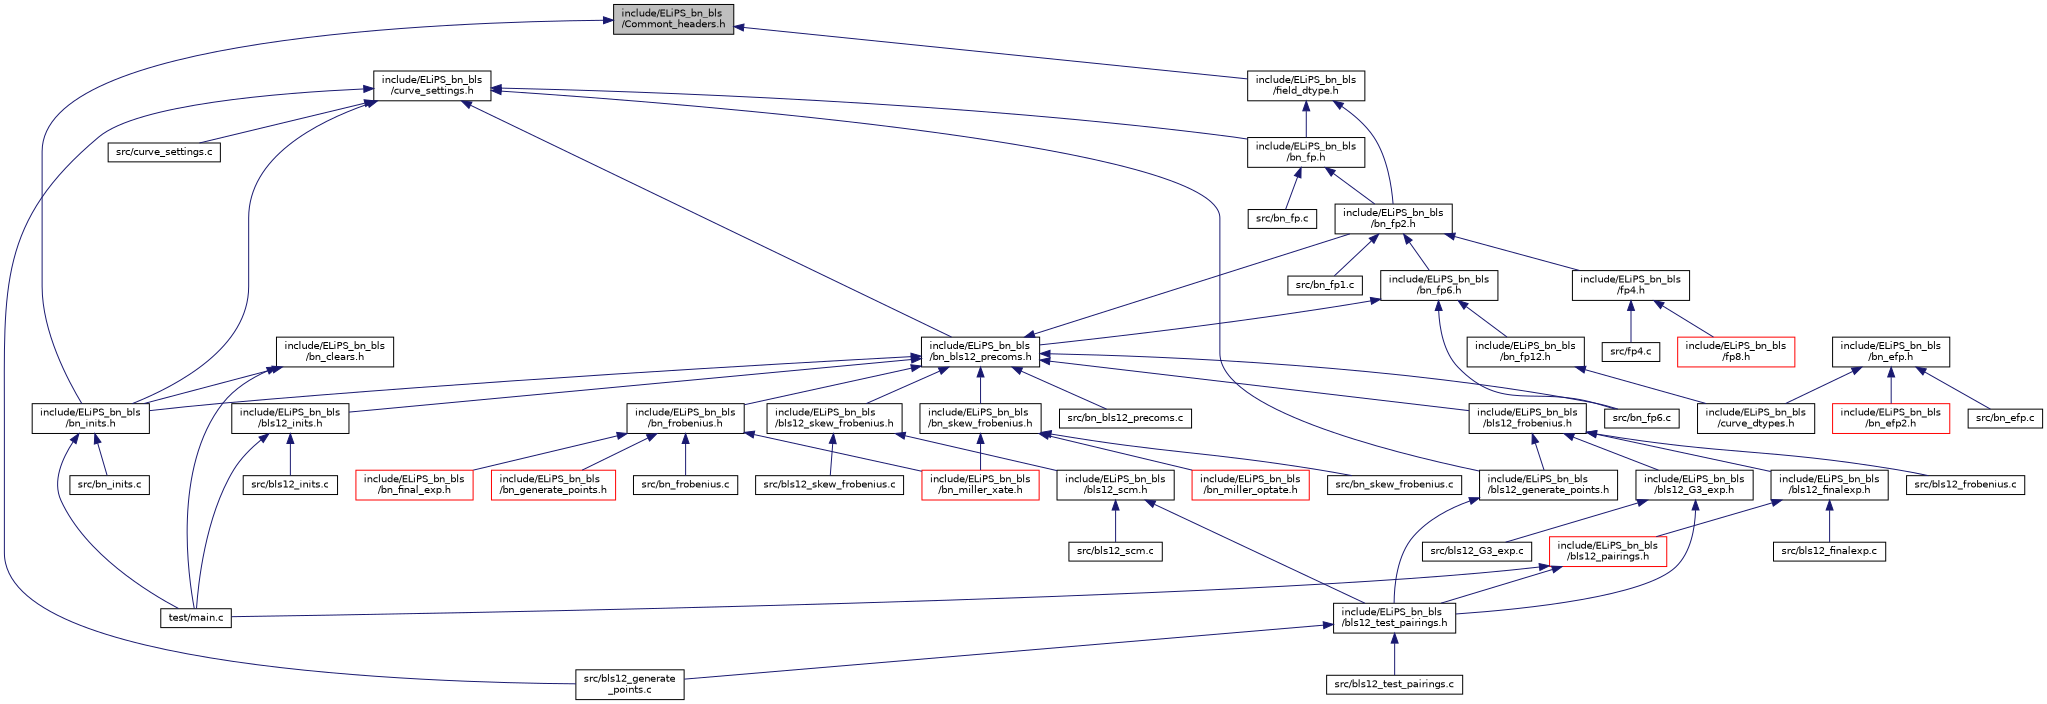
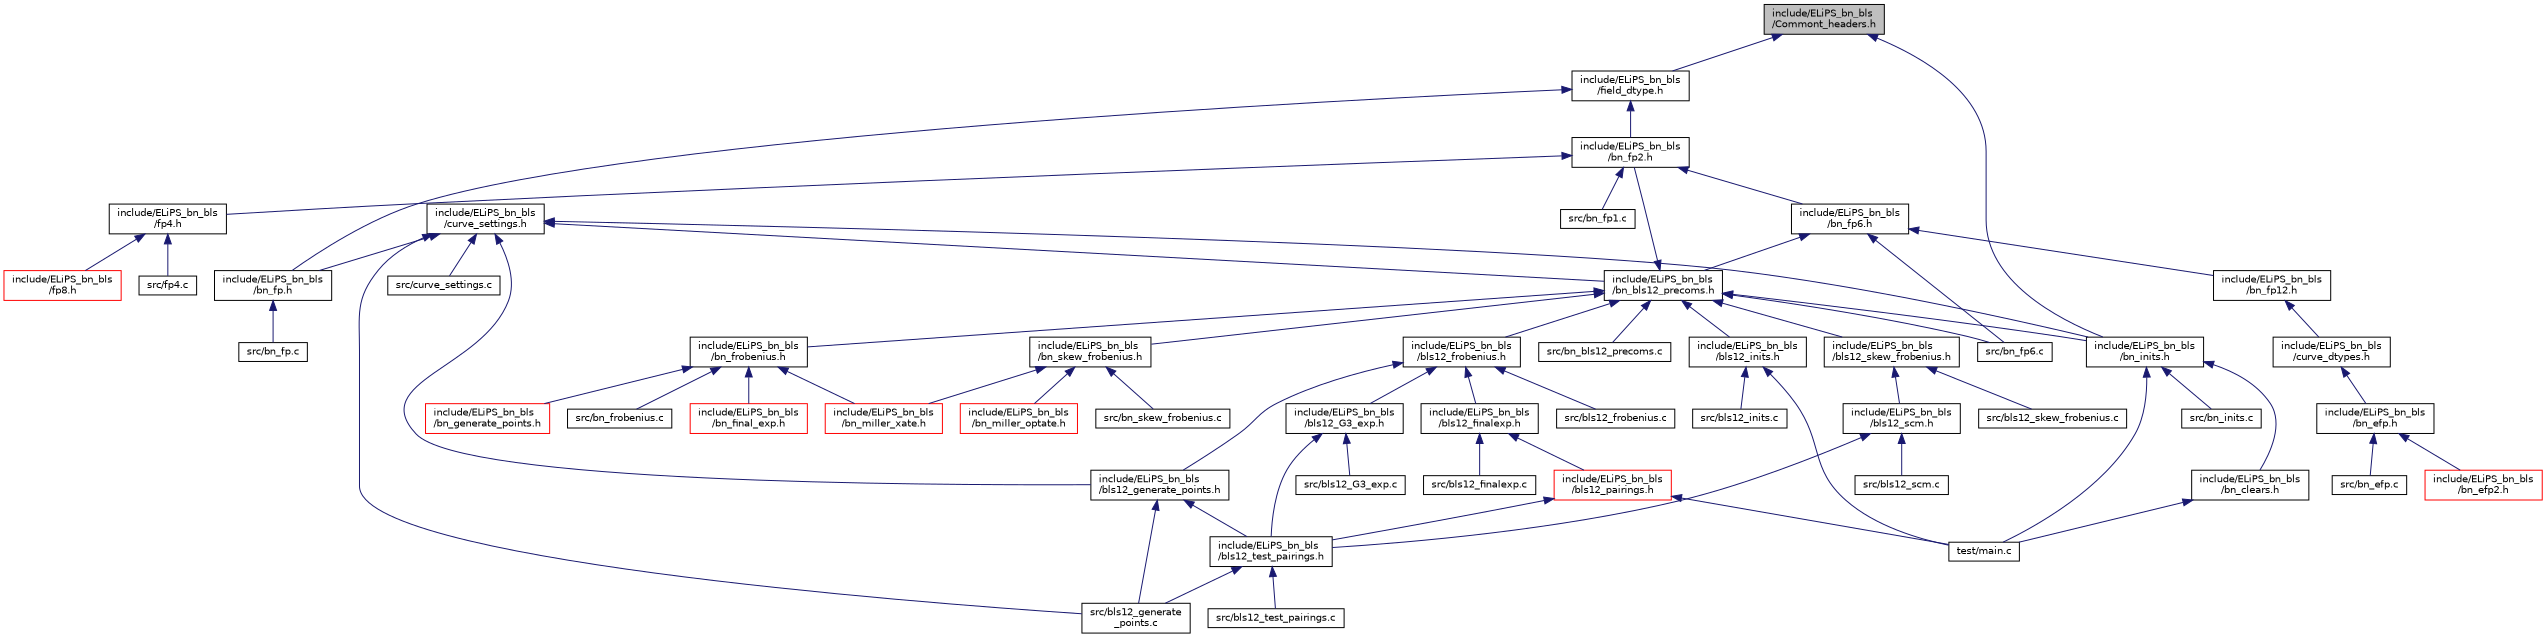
(1354, 189) -> none
(208, 387) -> (2270, 404)
(1819, 387) -> (2356, 390)
none -> (1147, 557)
